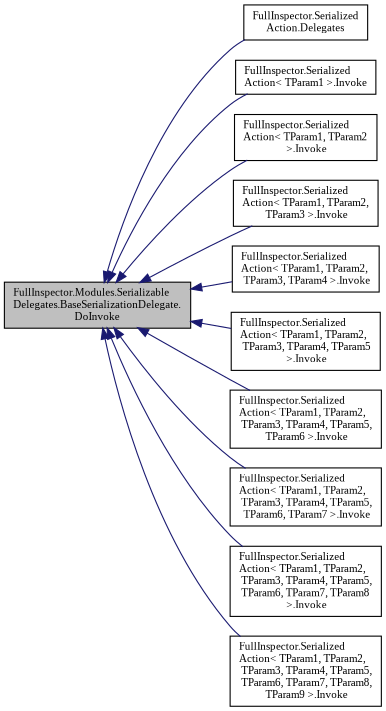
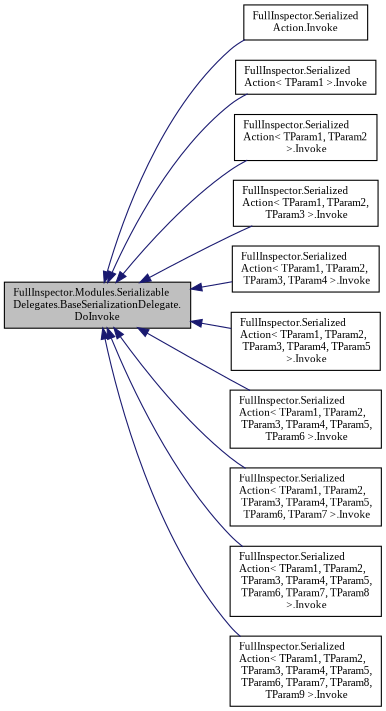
(306, 22) -> (306, 22)
